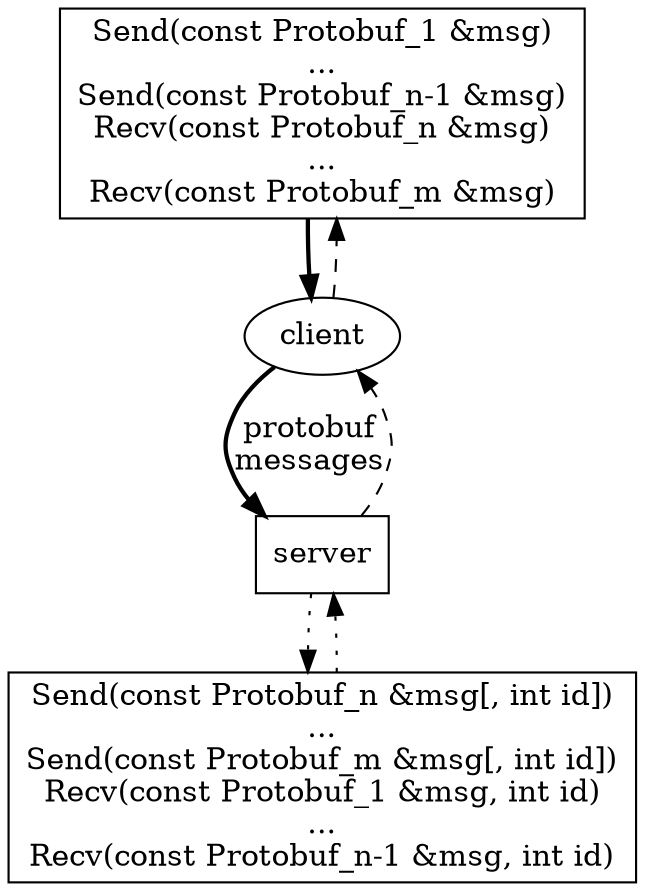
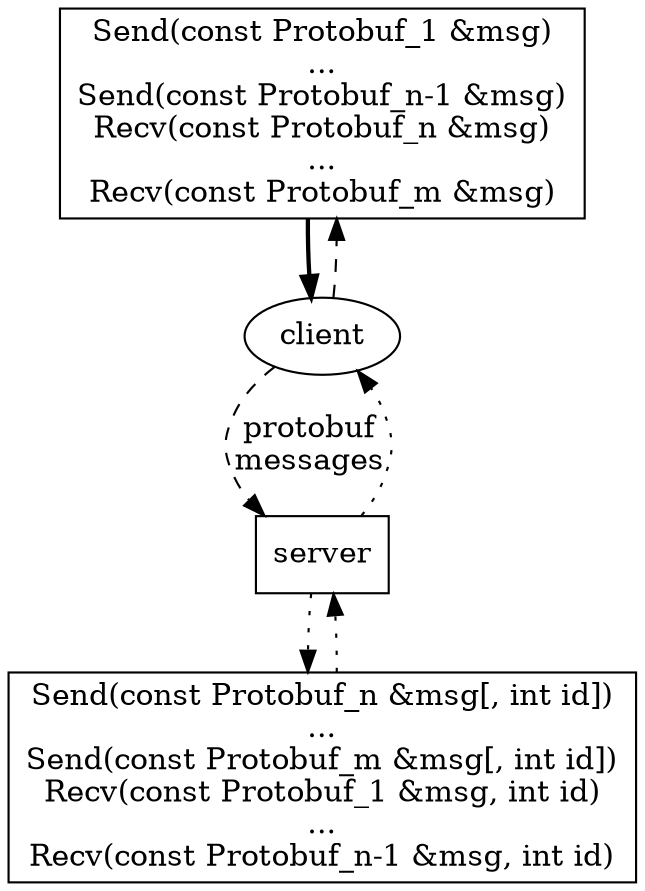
(229, 428) -> (229, 428)
(391, 453) -> (391, 453)
